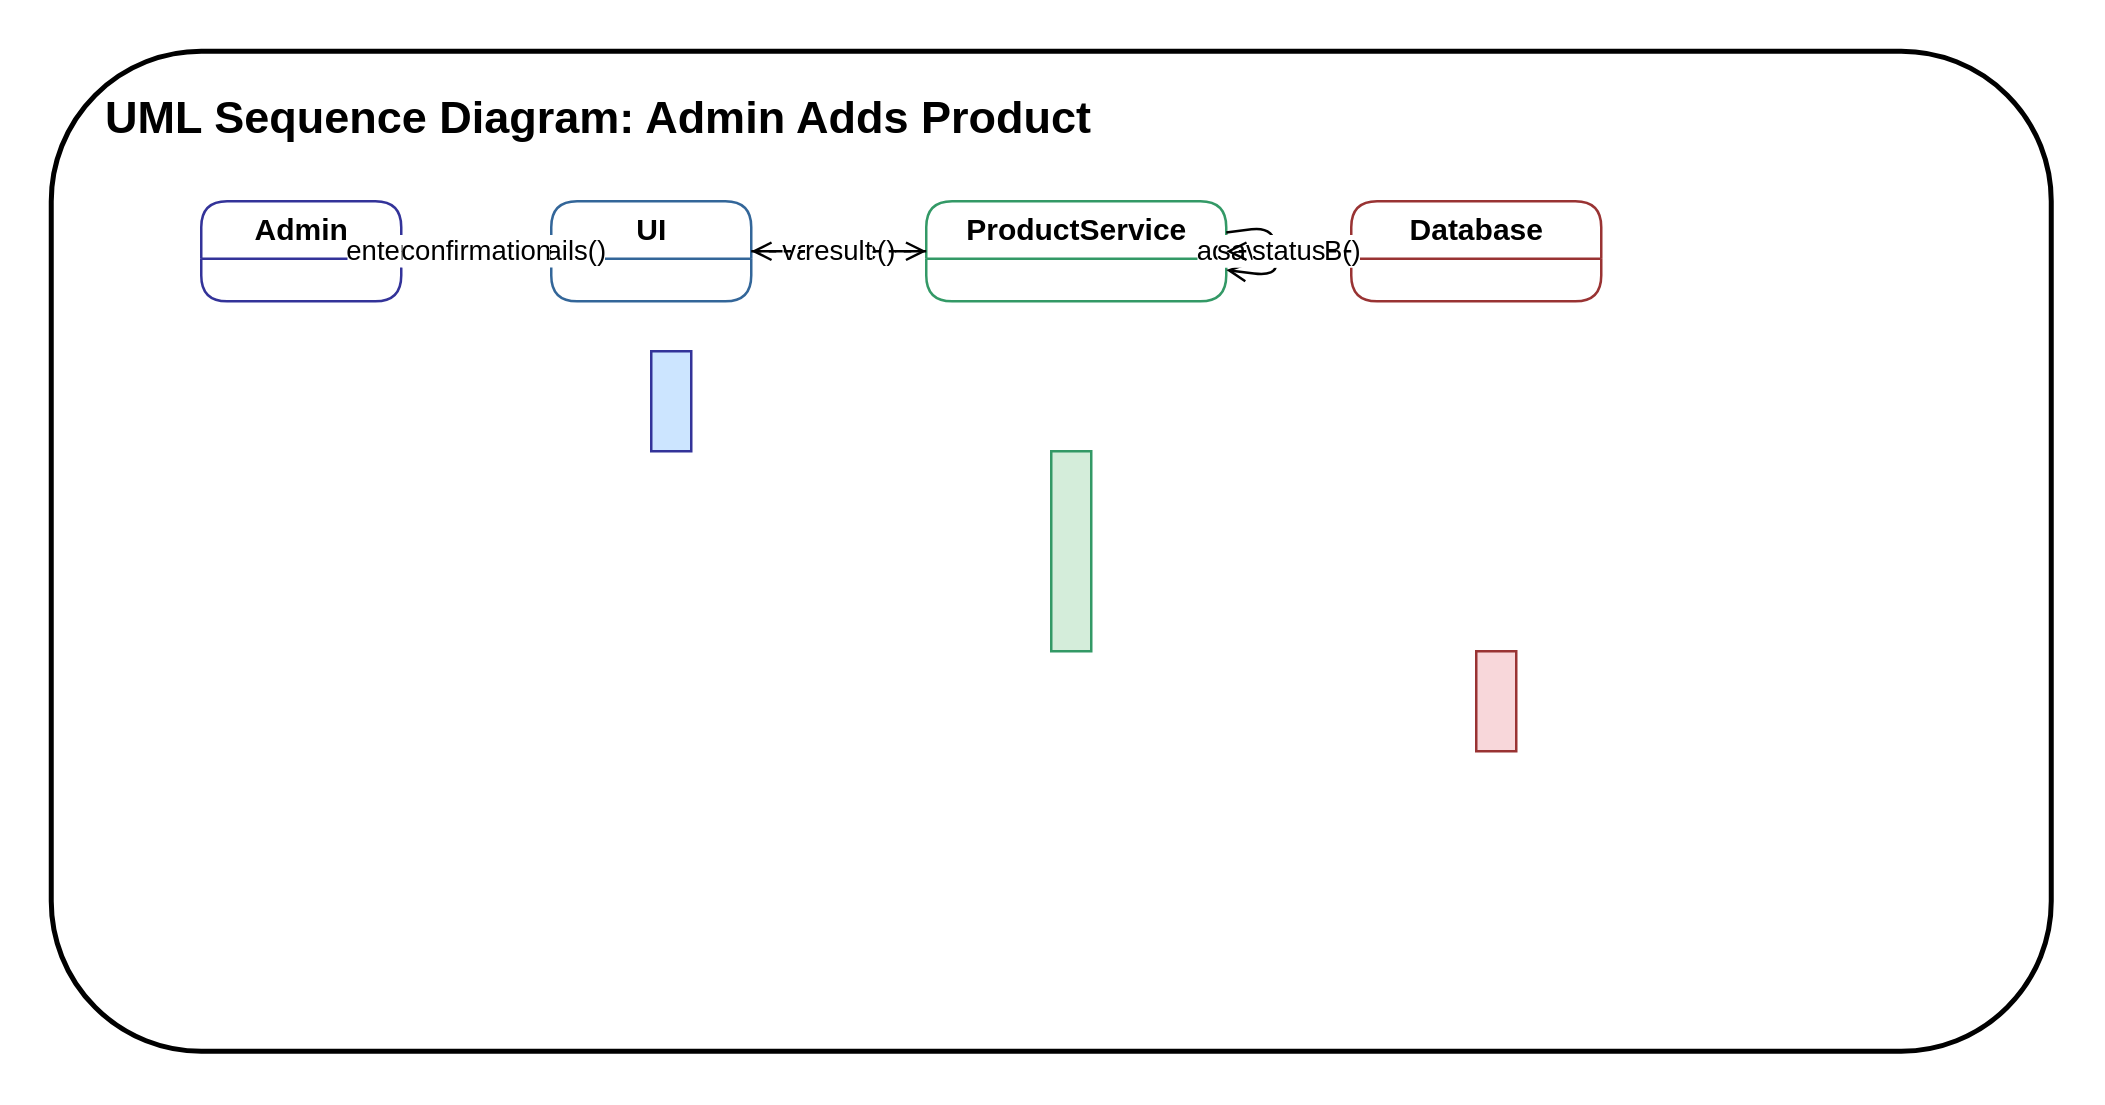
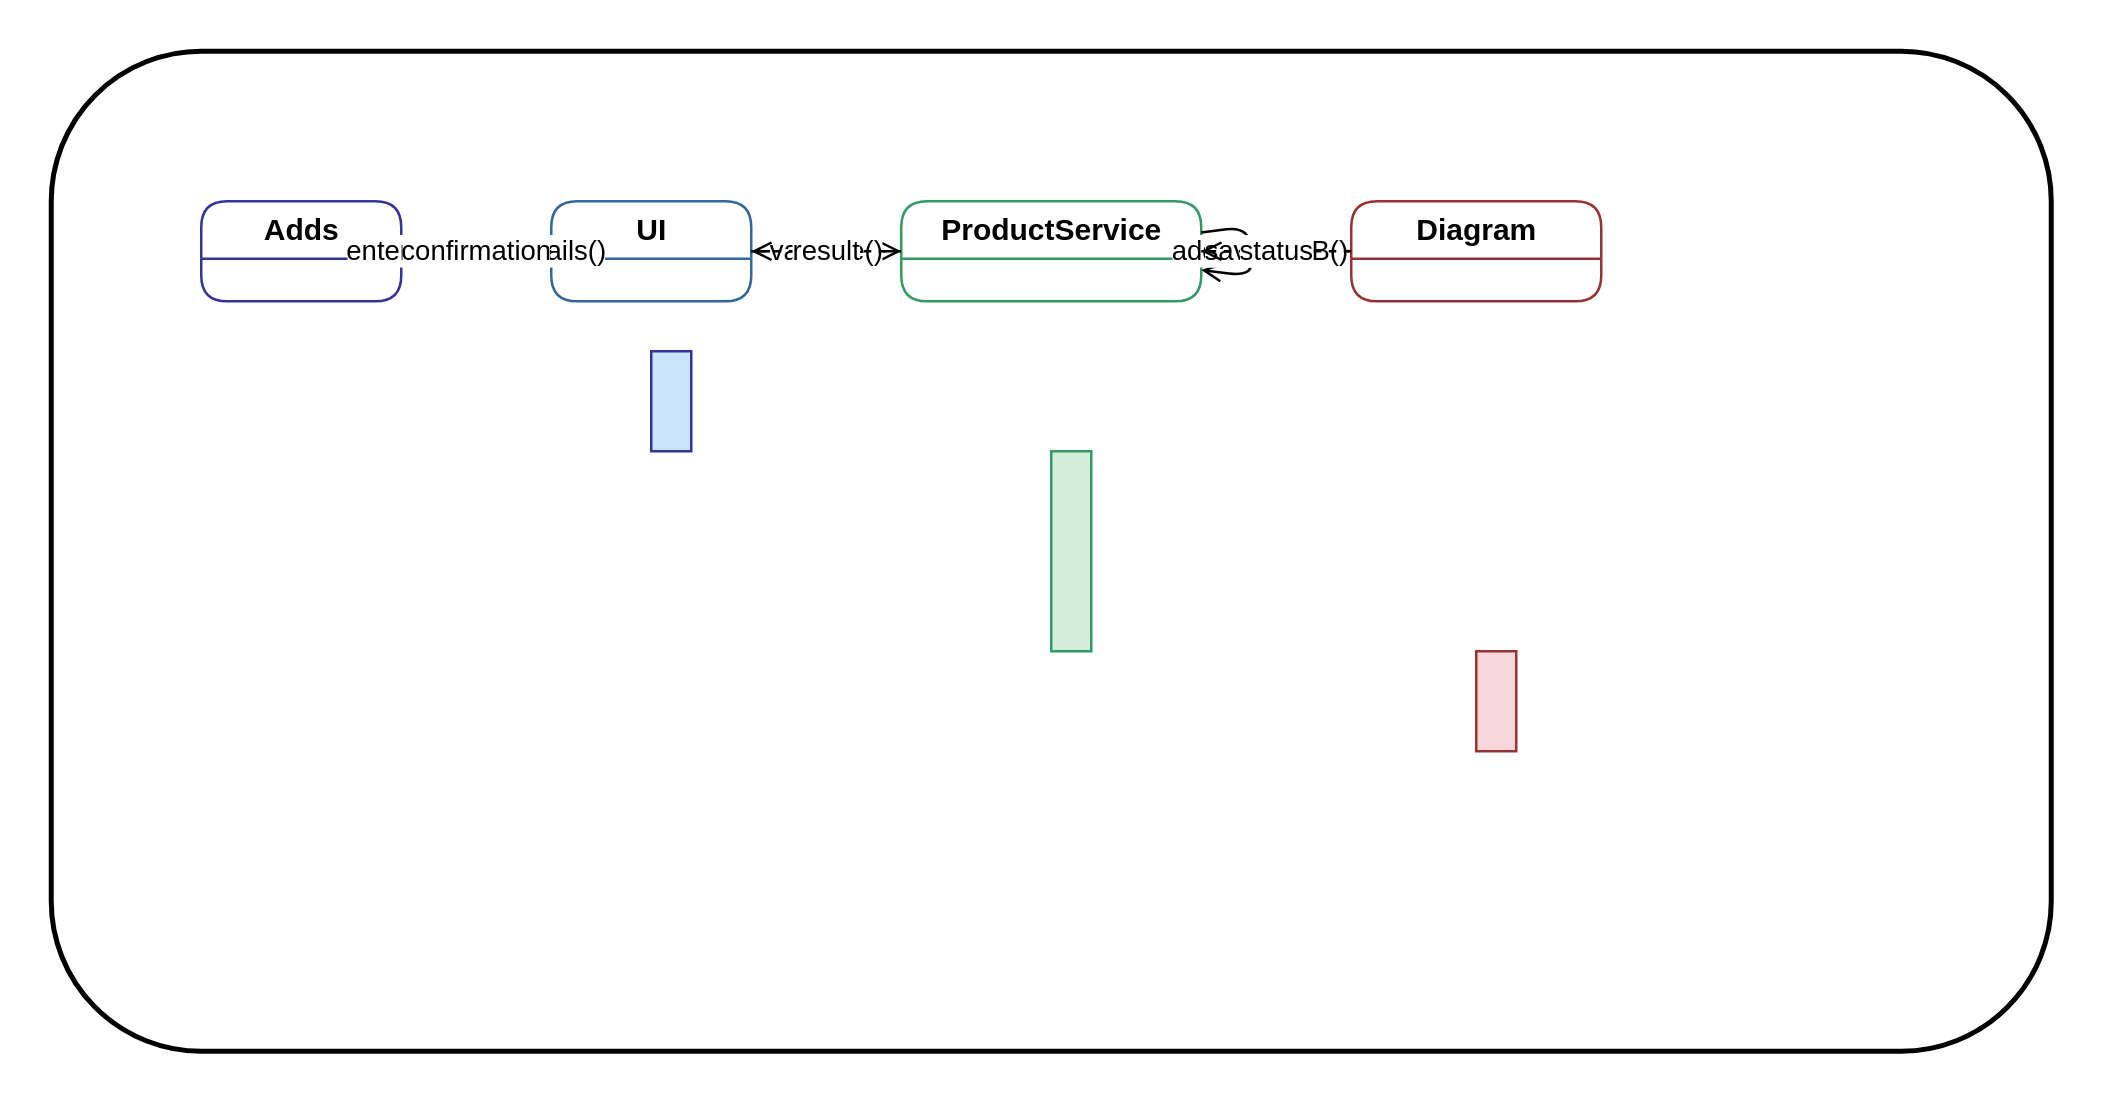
(601, 114) -> none
(303, 231) -> (303, 231)
(1478, 231) -> (1478, 231)
(1076, 251) -> (1051, 251)
